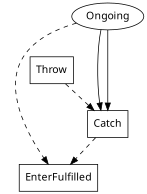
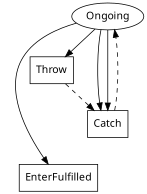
none -> (83, 40)
(16, 78) -> (16, 78)
(86, 148) -> (118, 74)
